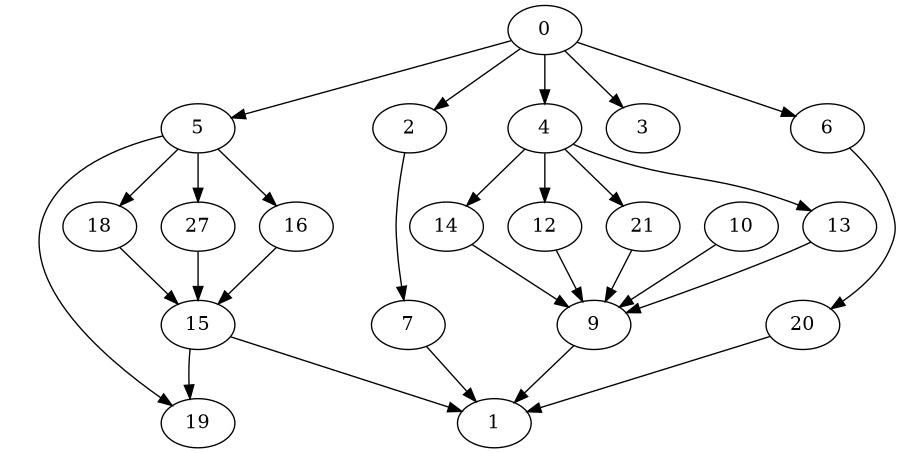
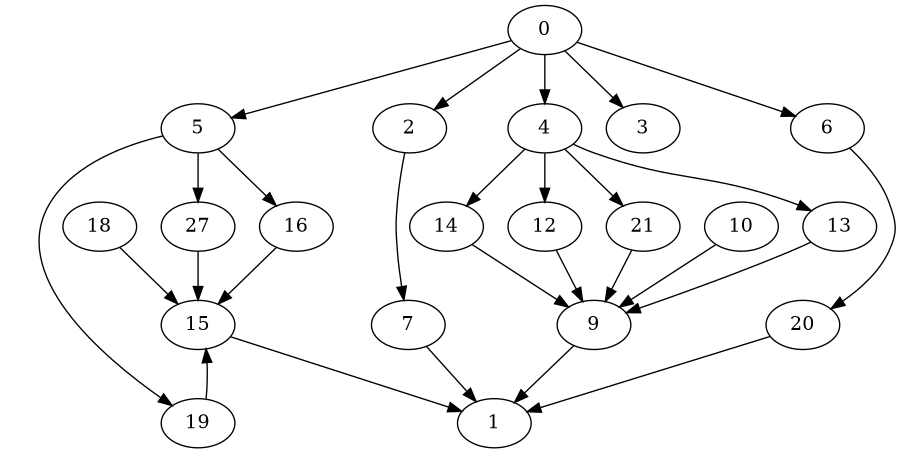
(154, 173) -> none
(189, 367) -> (207, 381)
